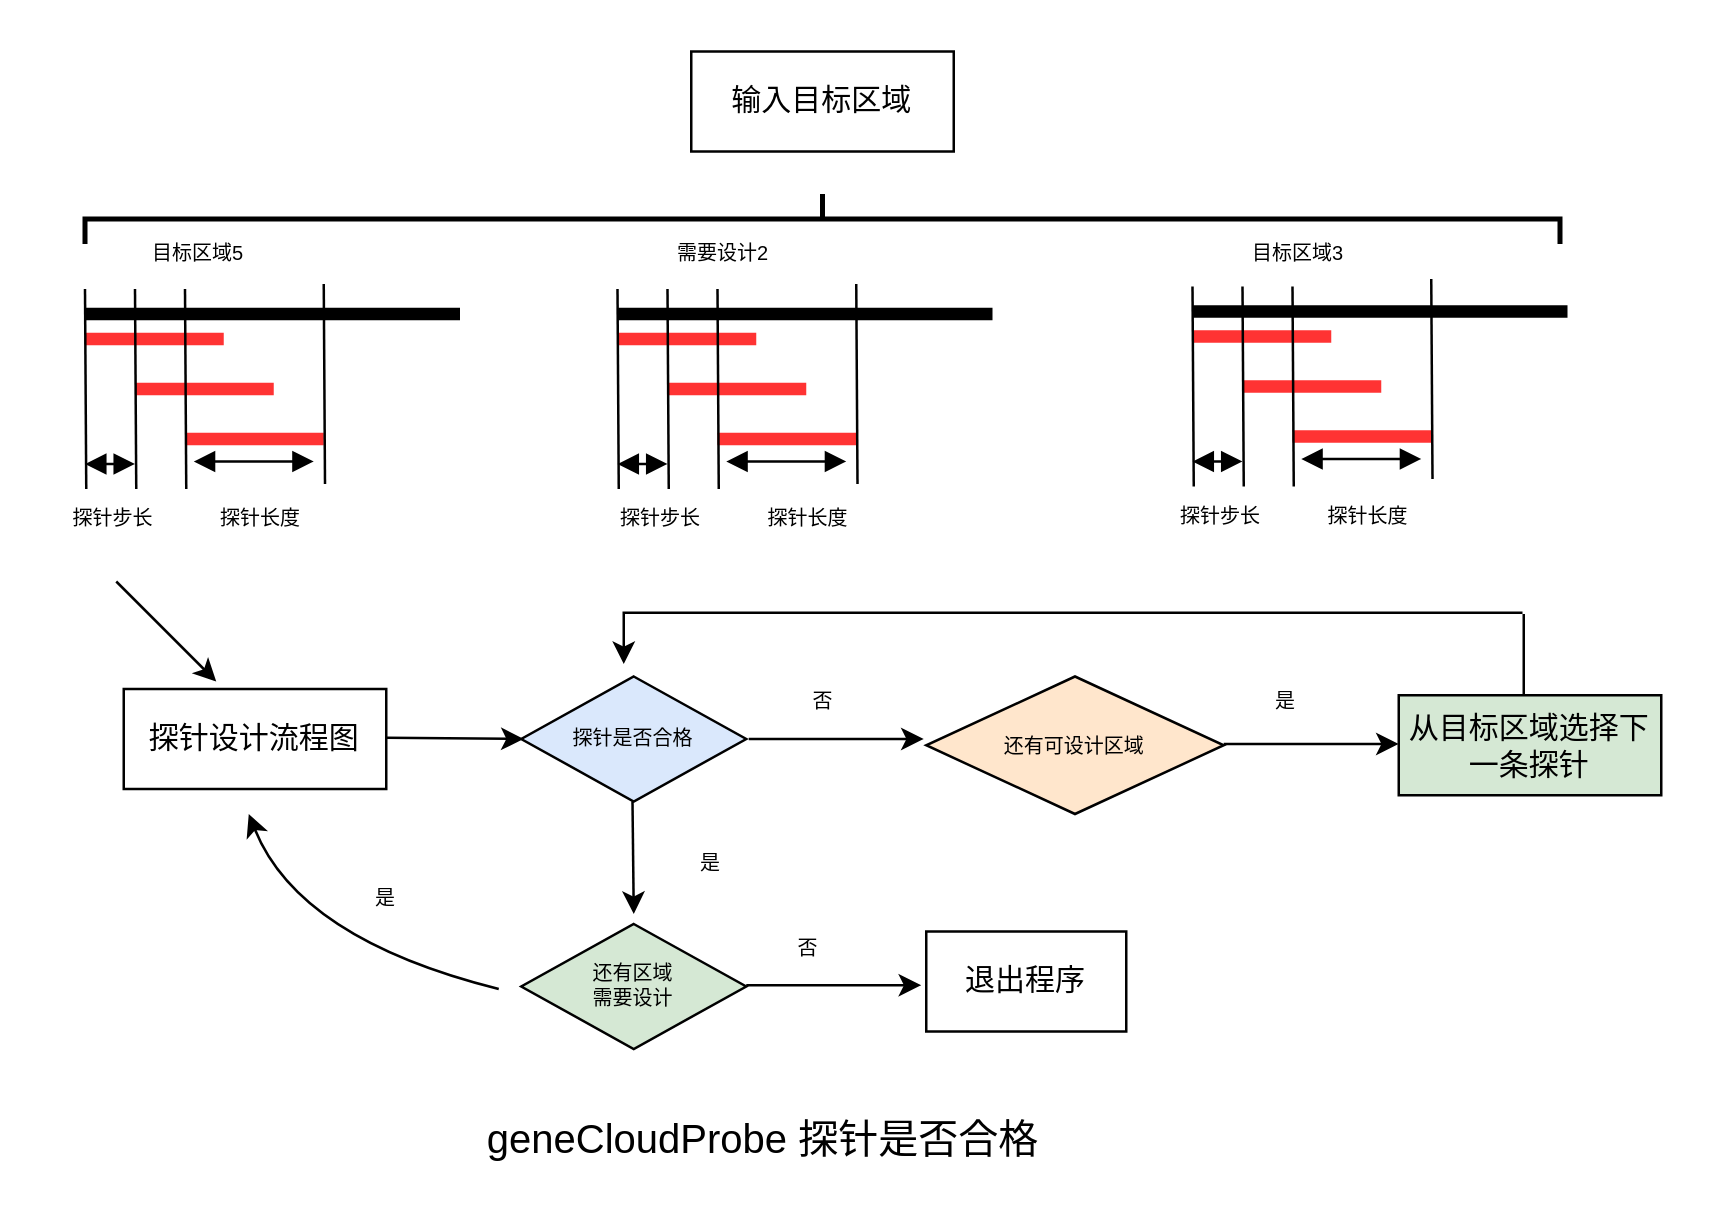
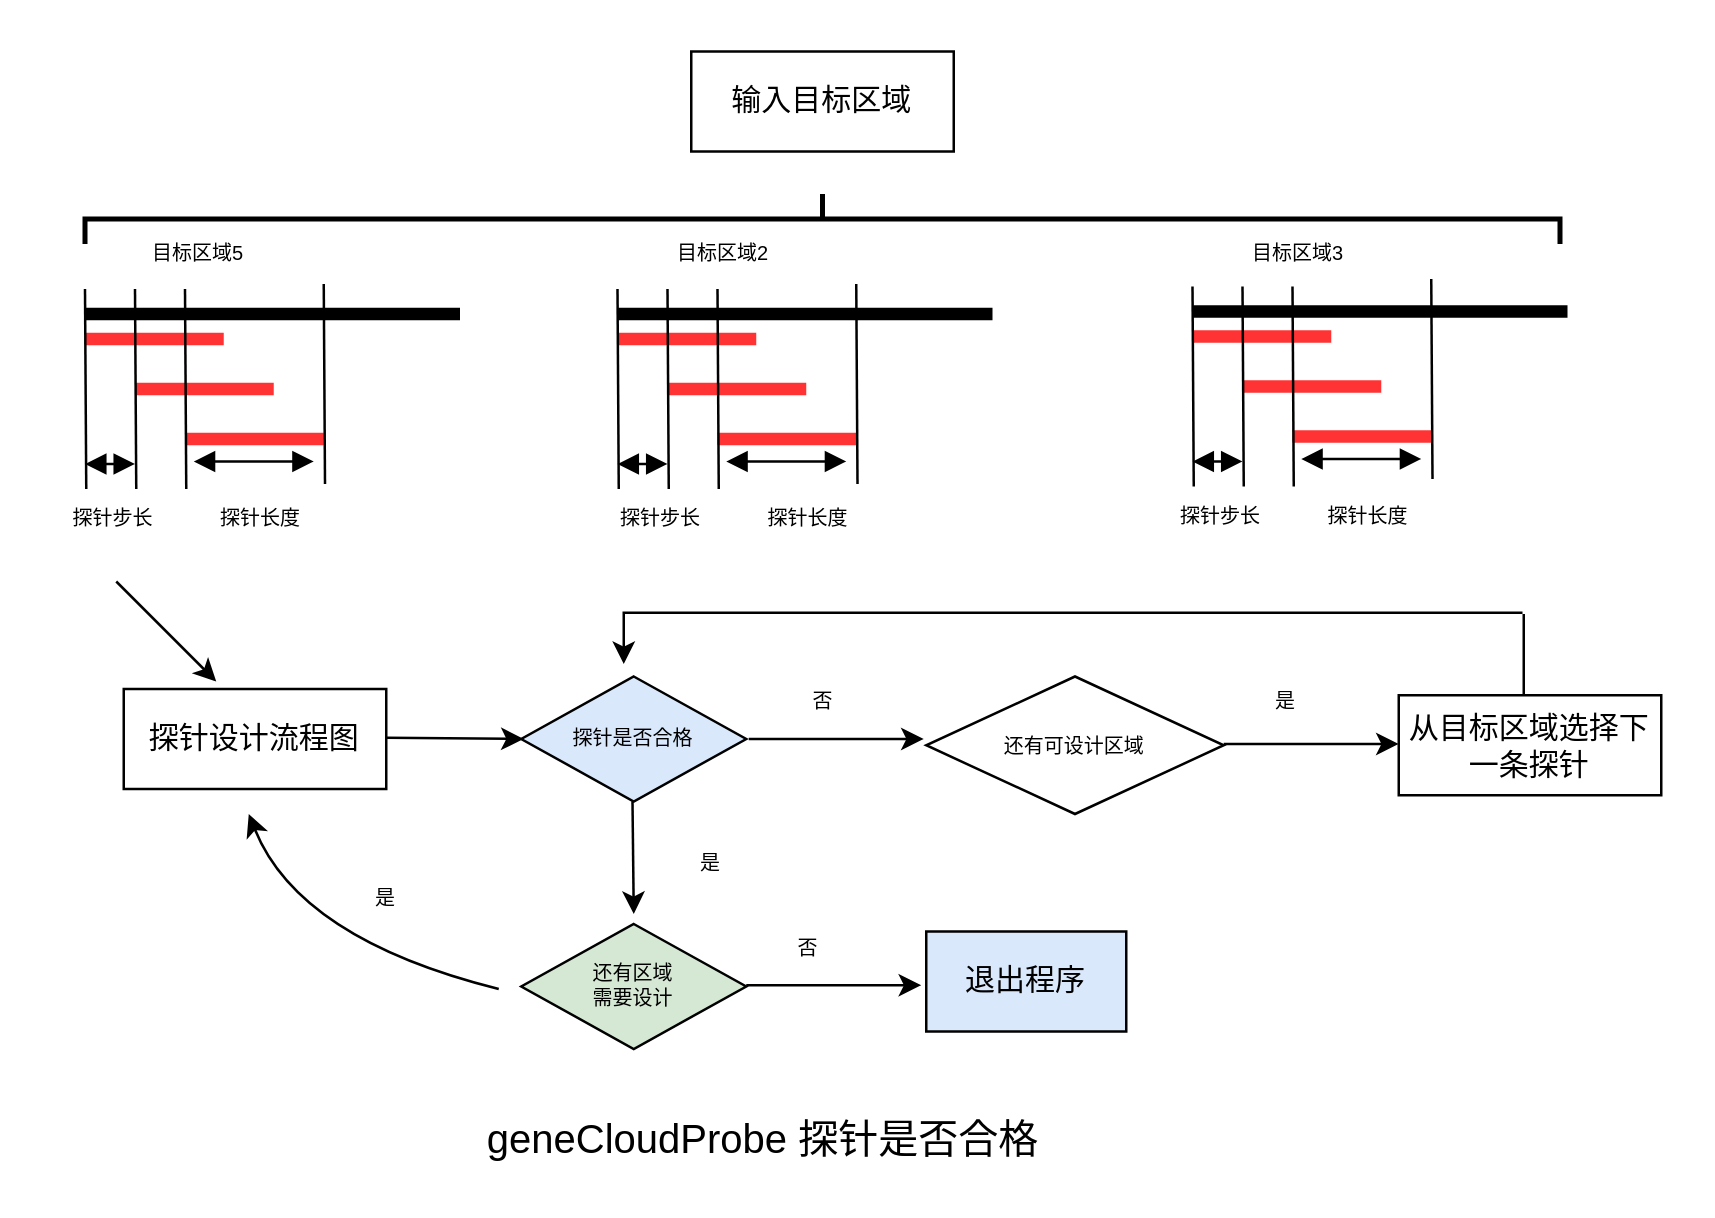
(724, 254) -> (724, 254)
(1075, 745) -> (1075, 745)
(1530, 745) -> (1530, 745)
(1026, 981) -> (1026, 981)
